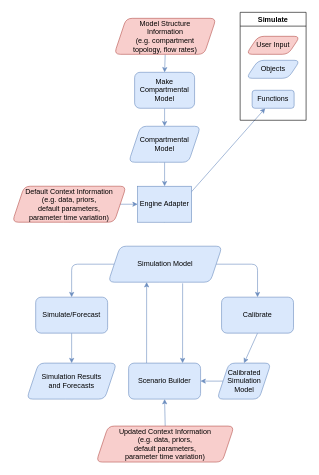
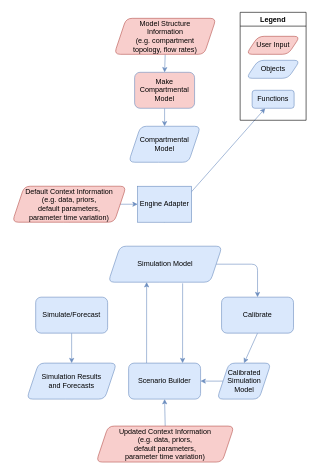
(273, 20) -> (273, 20)
(165, 90) -> (165, 90)
(165, 172) -> none
(72, 276) -> none
